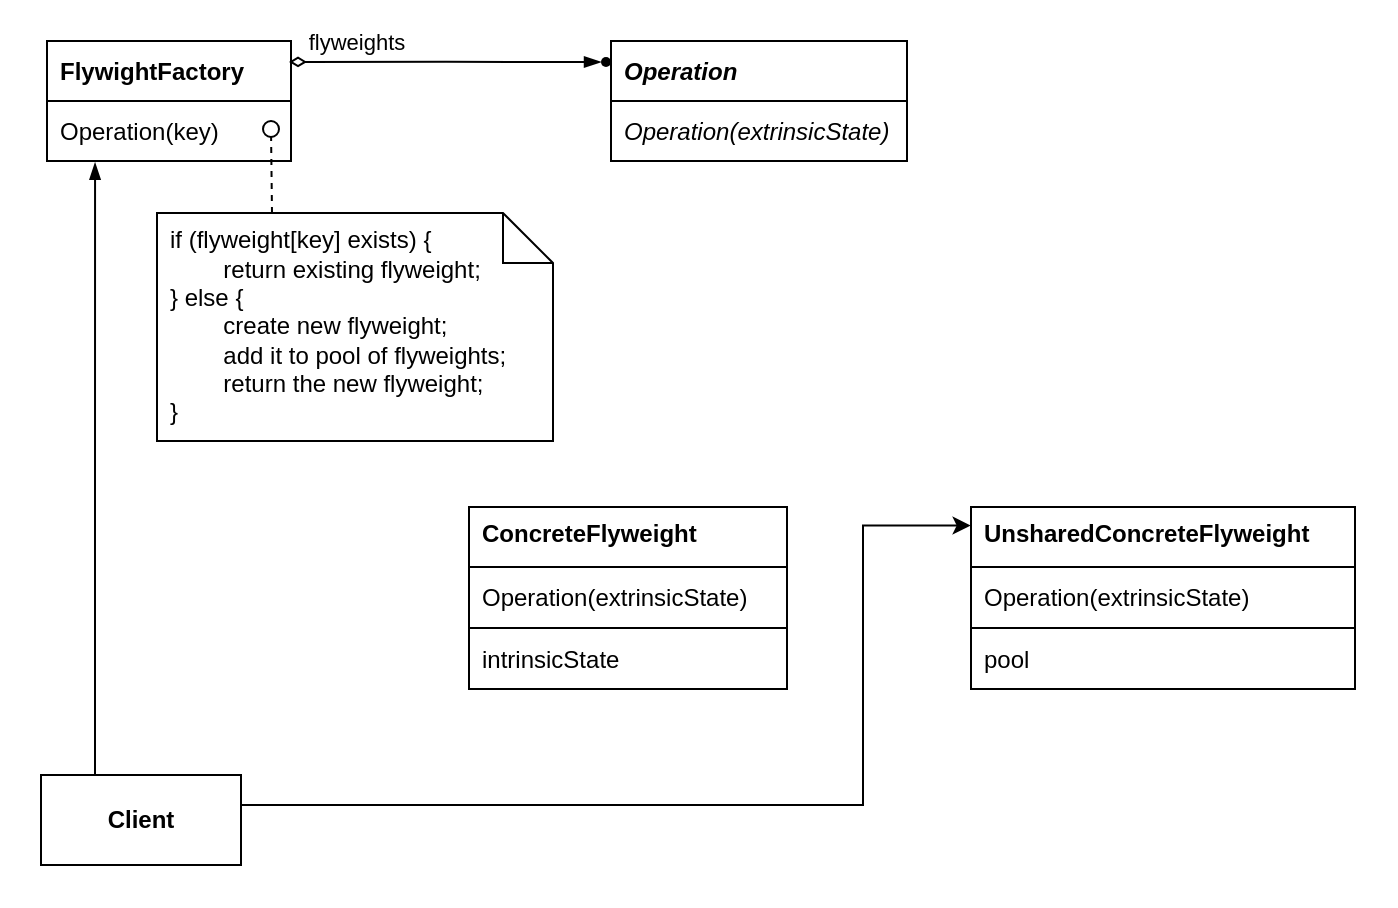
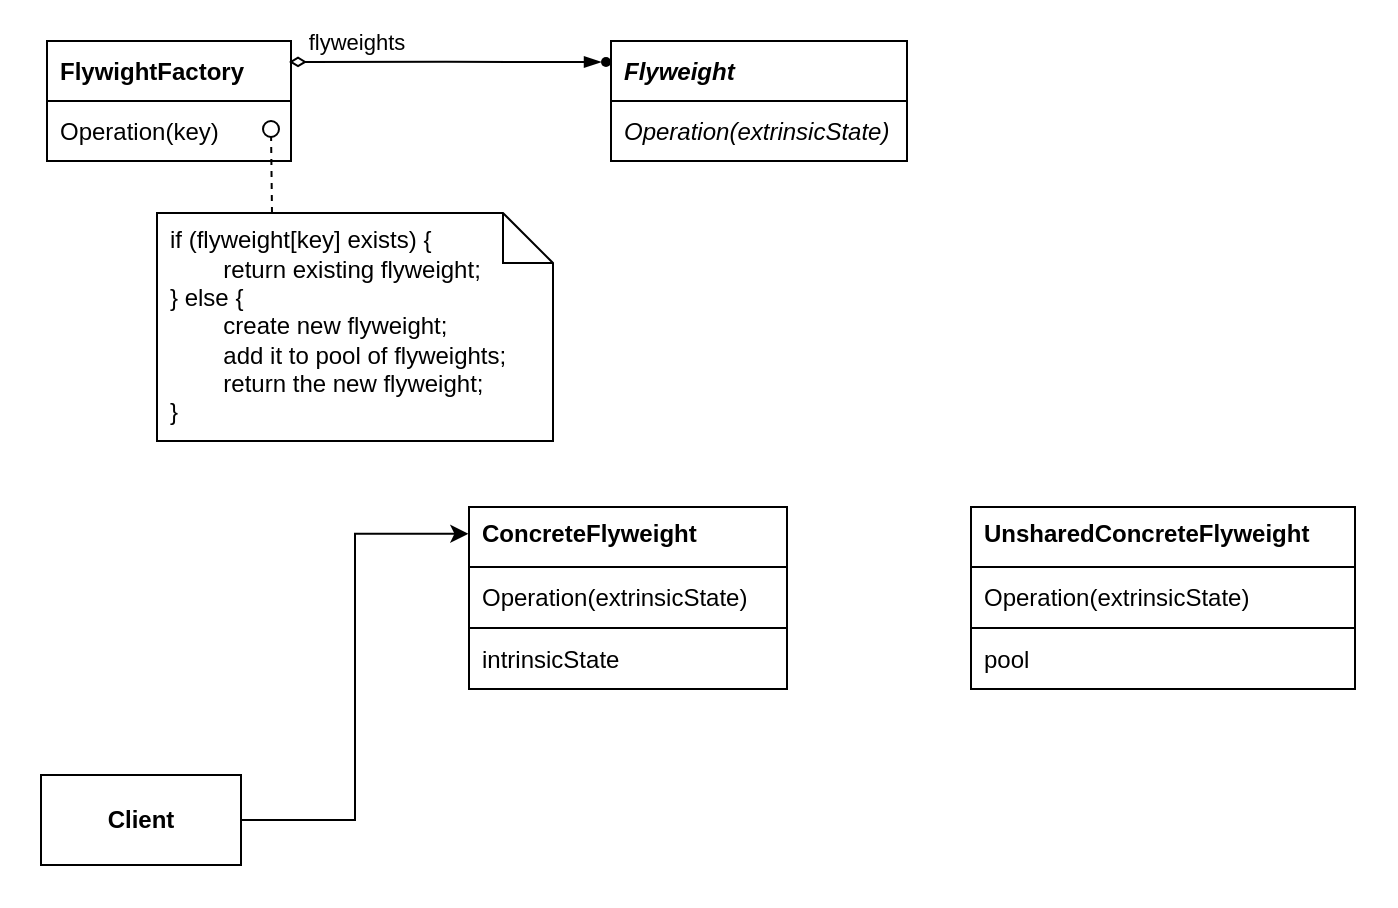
(681, 72) -> (678, 72)
(95, 477) -> none
none -> (355, 683)
(737, 805) -> none
